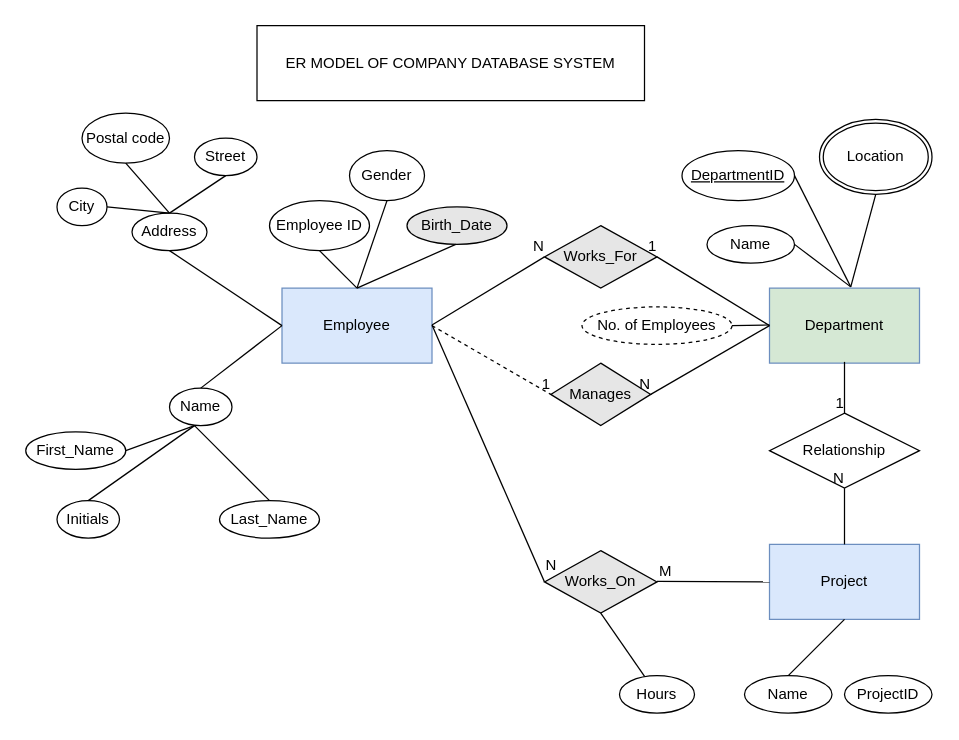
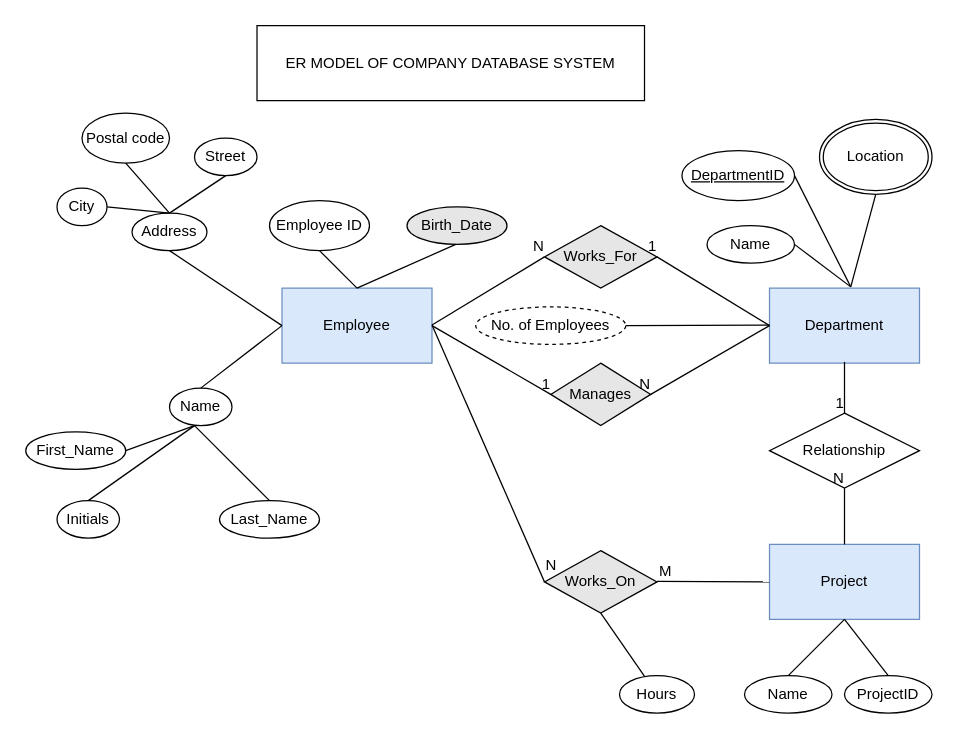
(387, 176) -> none
(372, 243) -> none
(657, 326) -> (551, 326)
(844, 326) -> (844, 326)
(493, 361) -> (493, 361)
none -> (867, 648)
